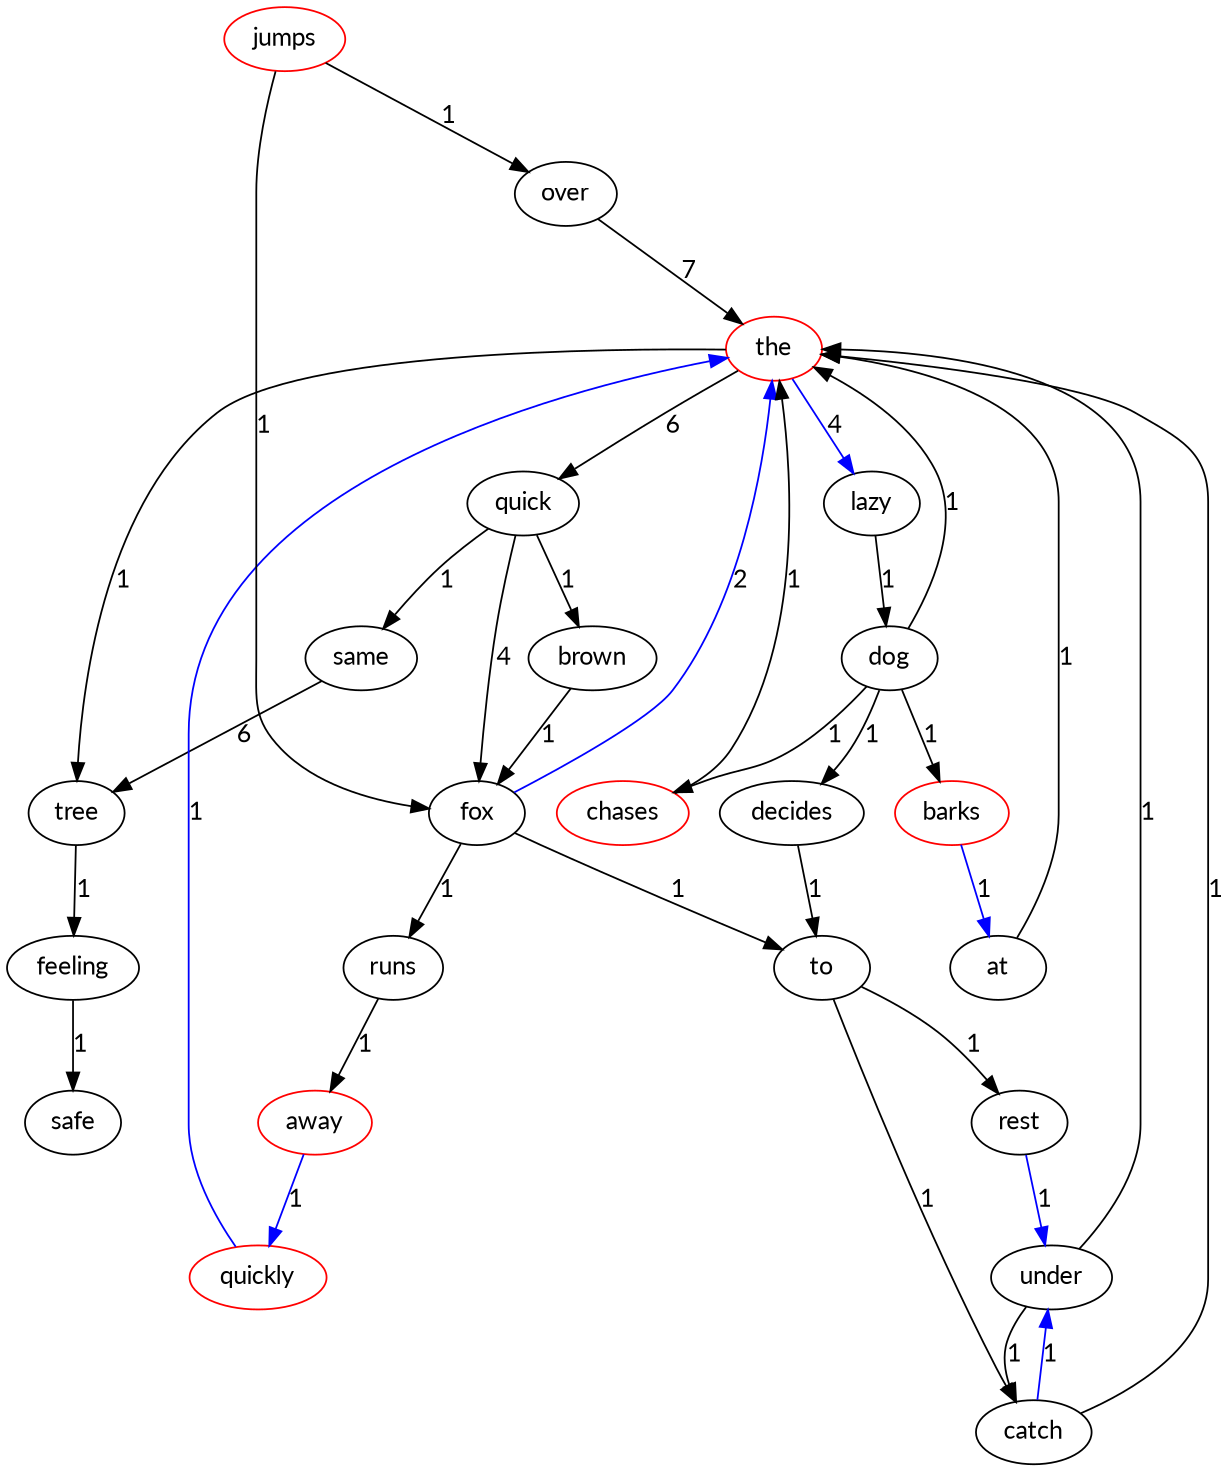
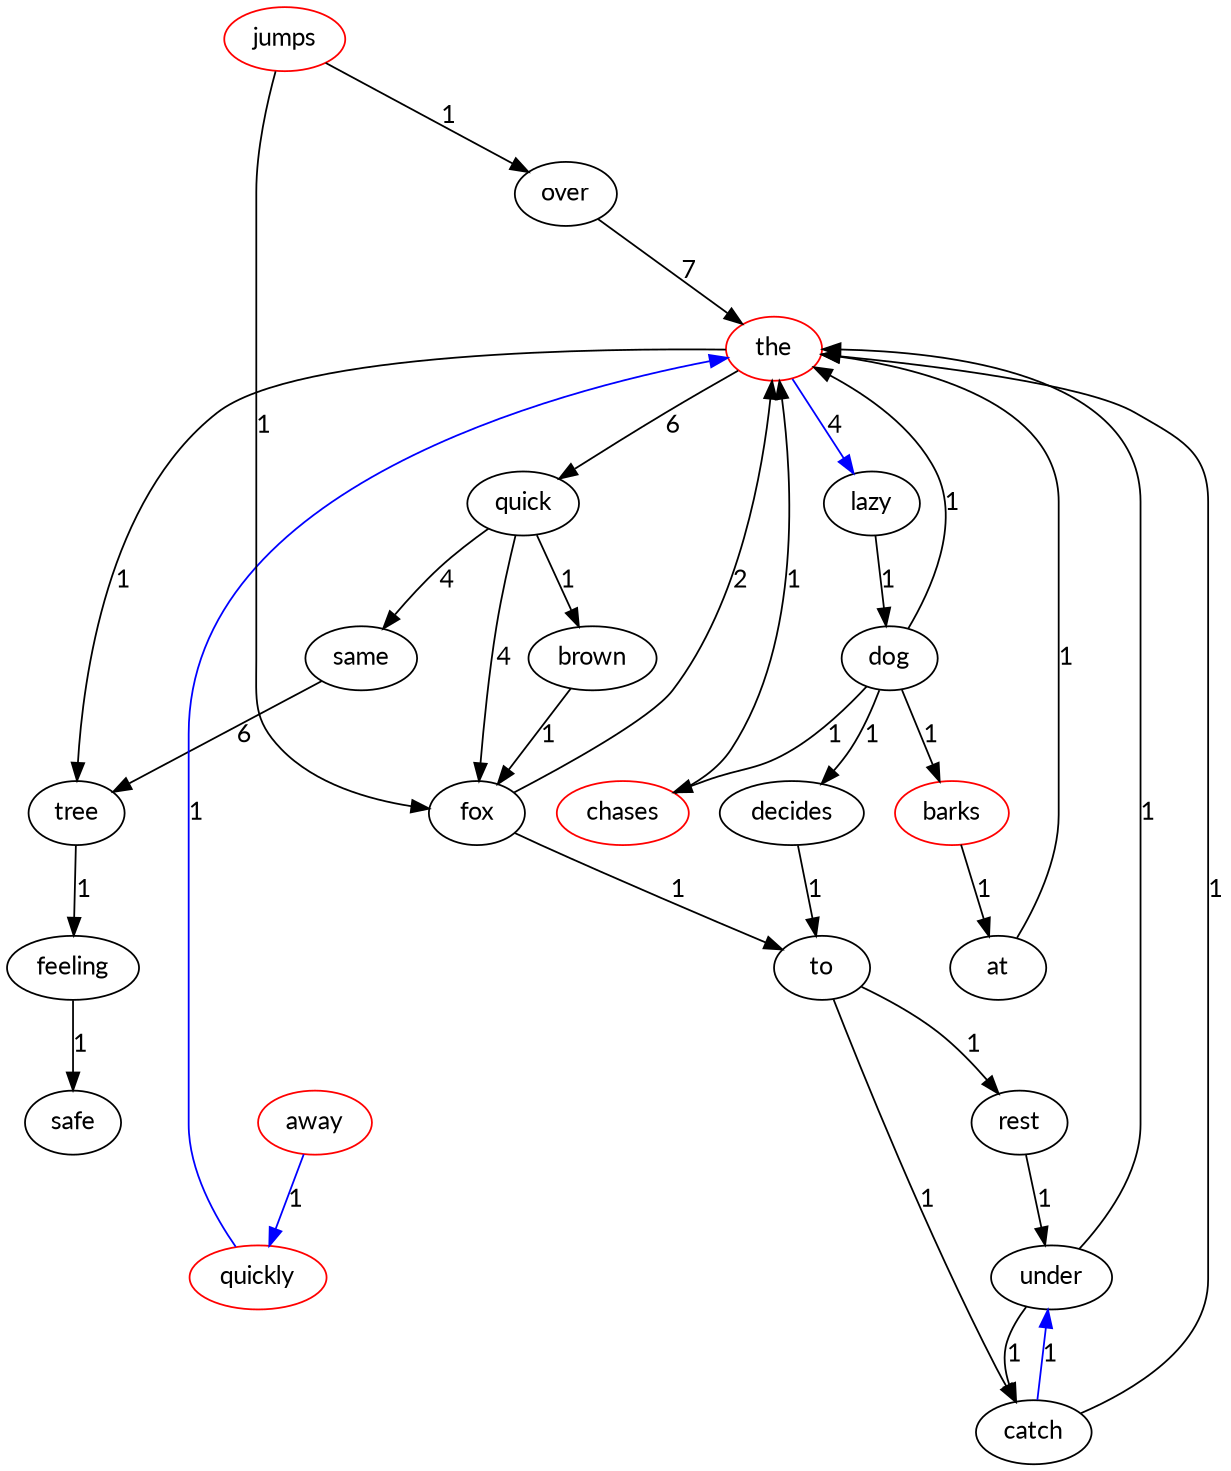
(448, 581) -> (448, 581)
(705, 639) -> (705, 639)
(972, 882) -> (972, 882)
(393, 968) -> none
(1034, 1191) -> (1034, 1191)
